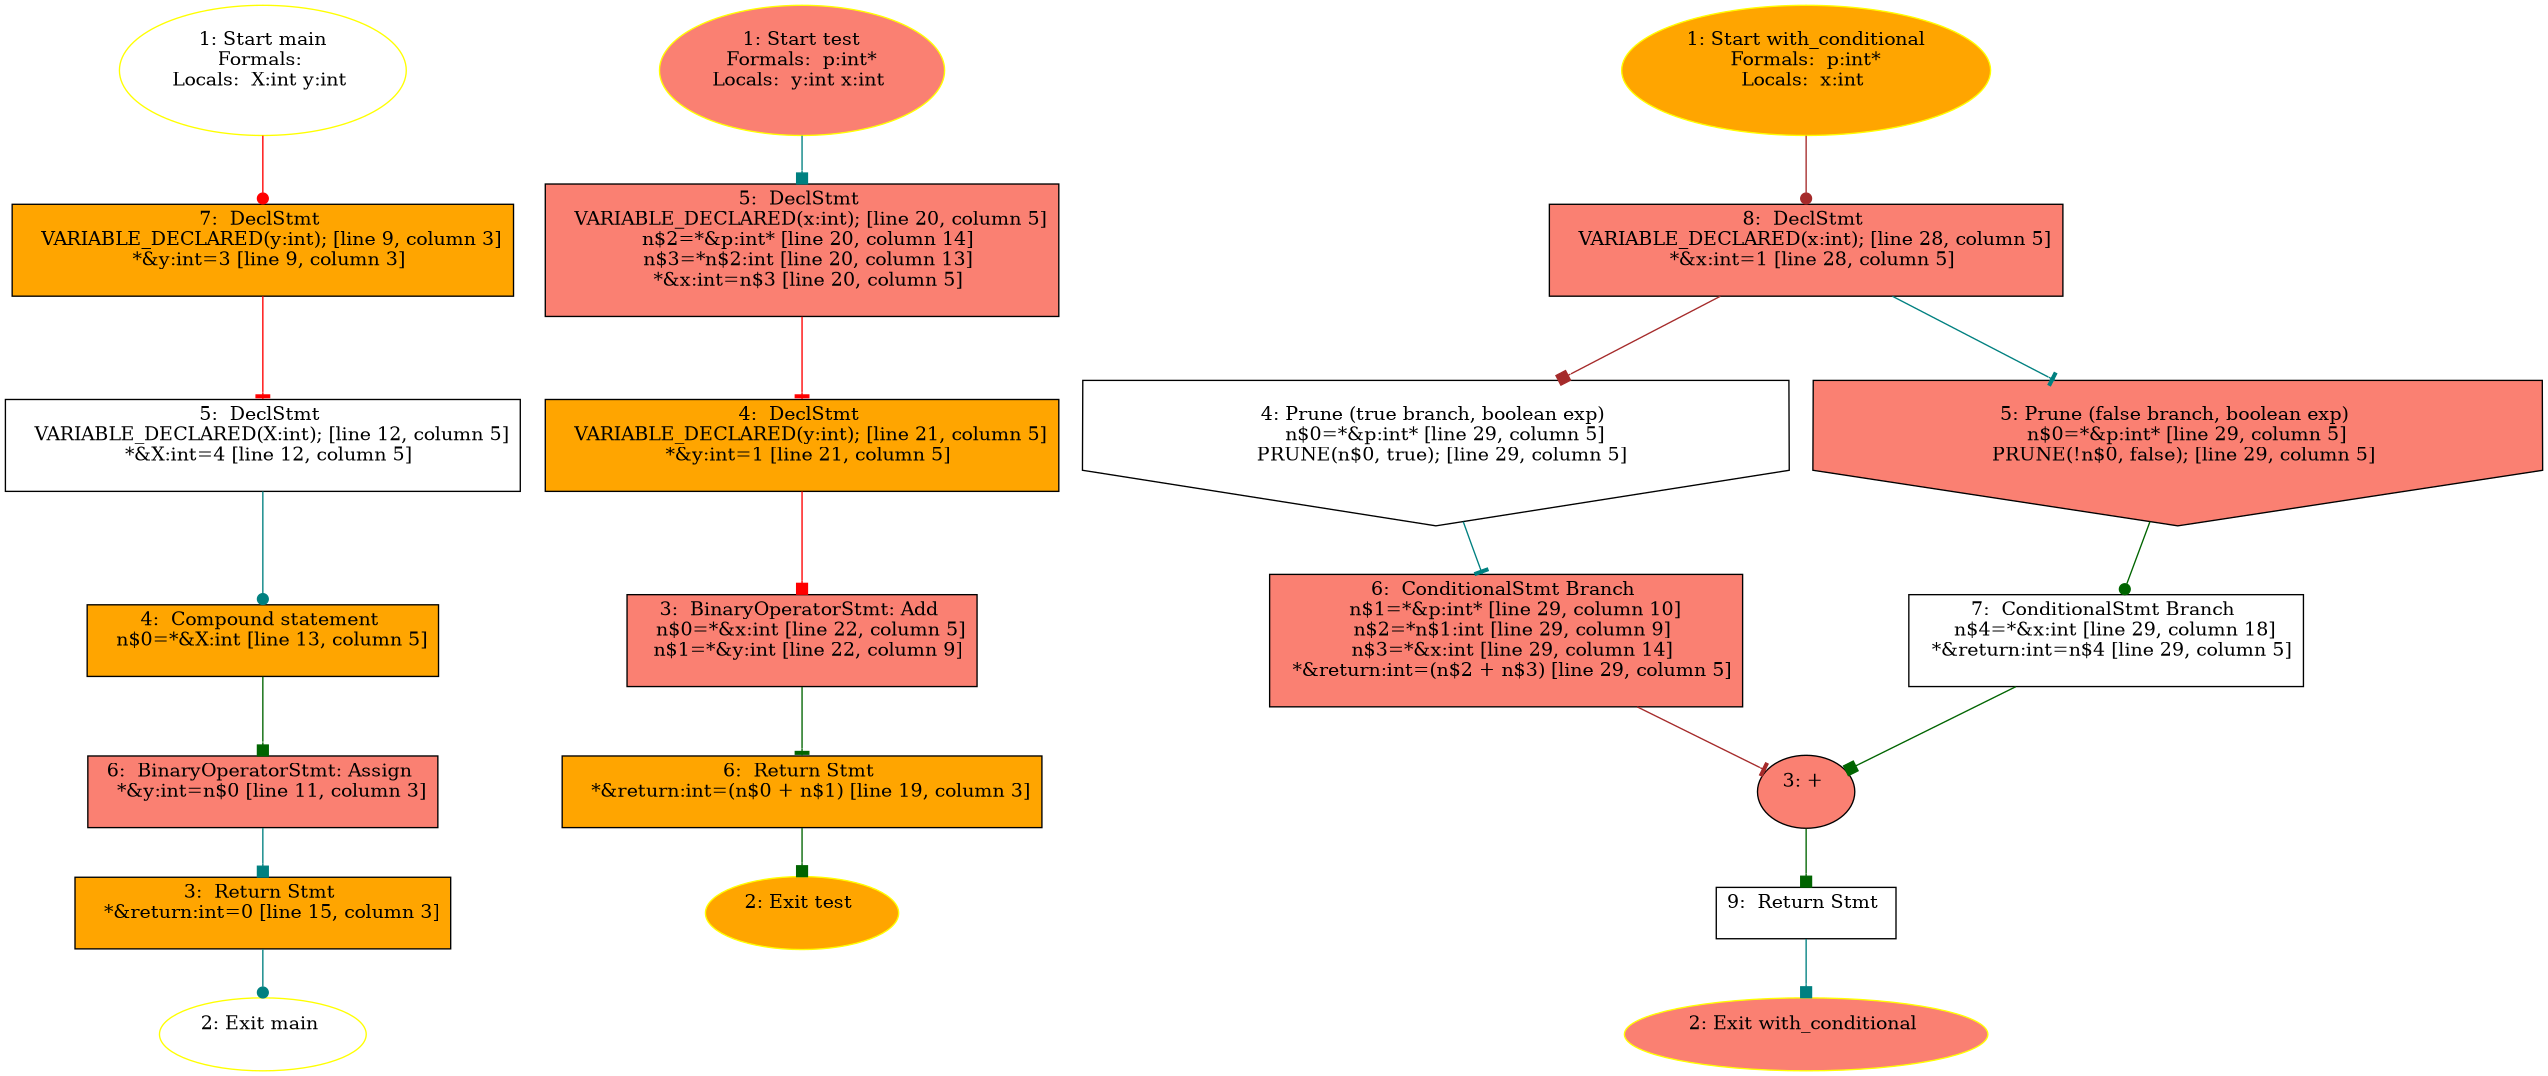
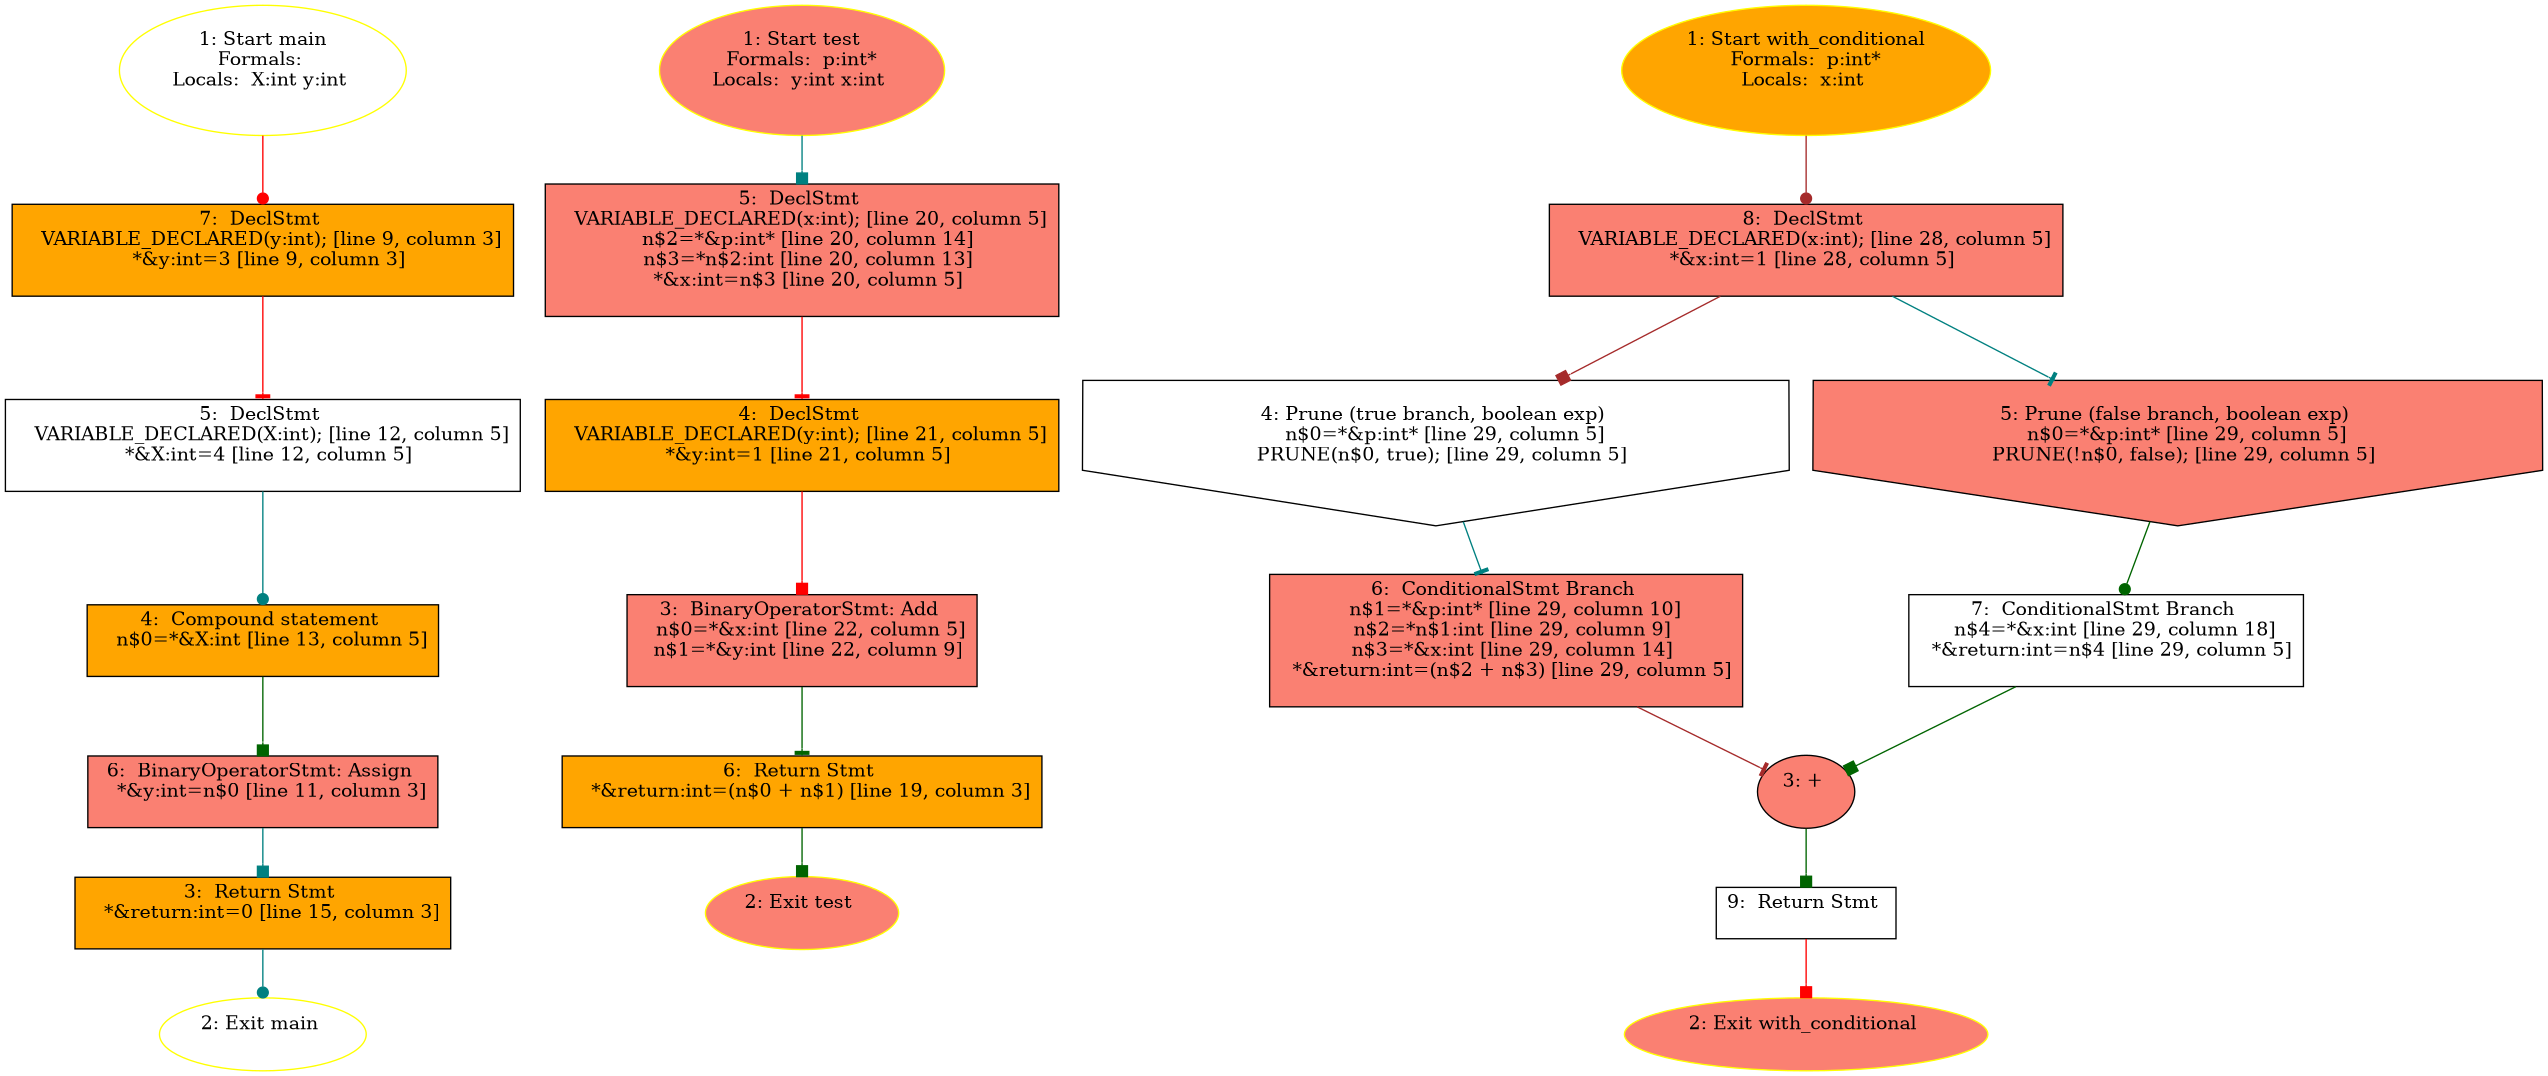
(802, 913) -> (802, 913)
(1806, 961) -> (1806, 961)
